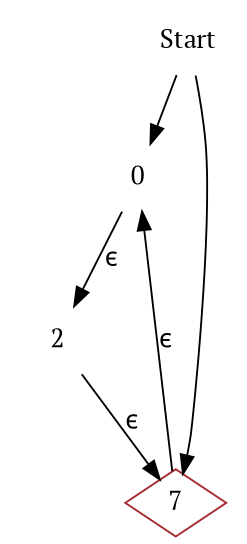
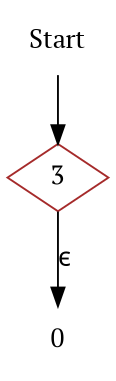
(167, 101) -> none
(58, 340) -> none
(176, 503) -> (58, 178)
